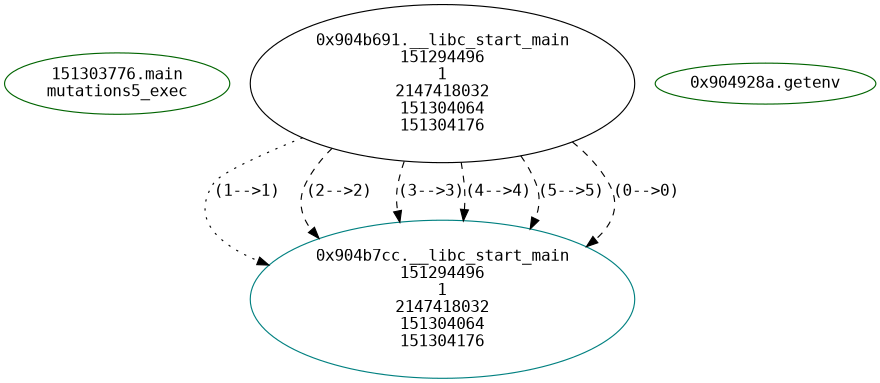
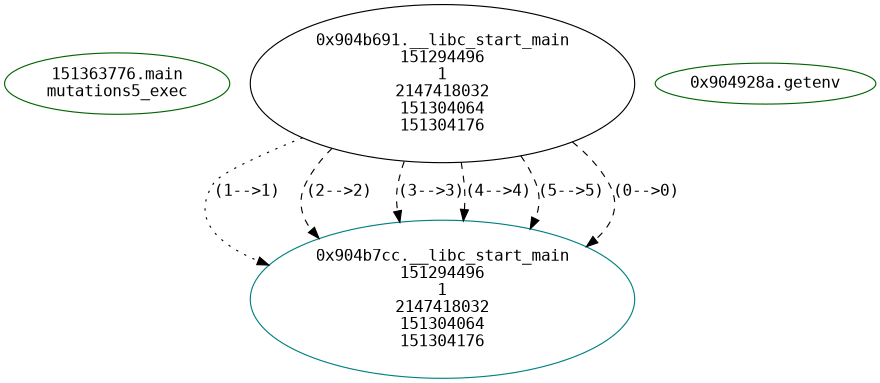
(117, 84) -> (117, 84)
